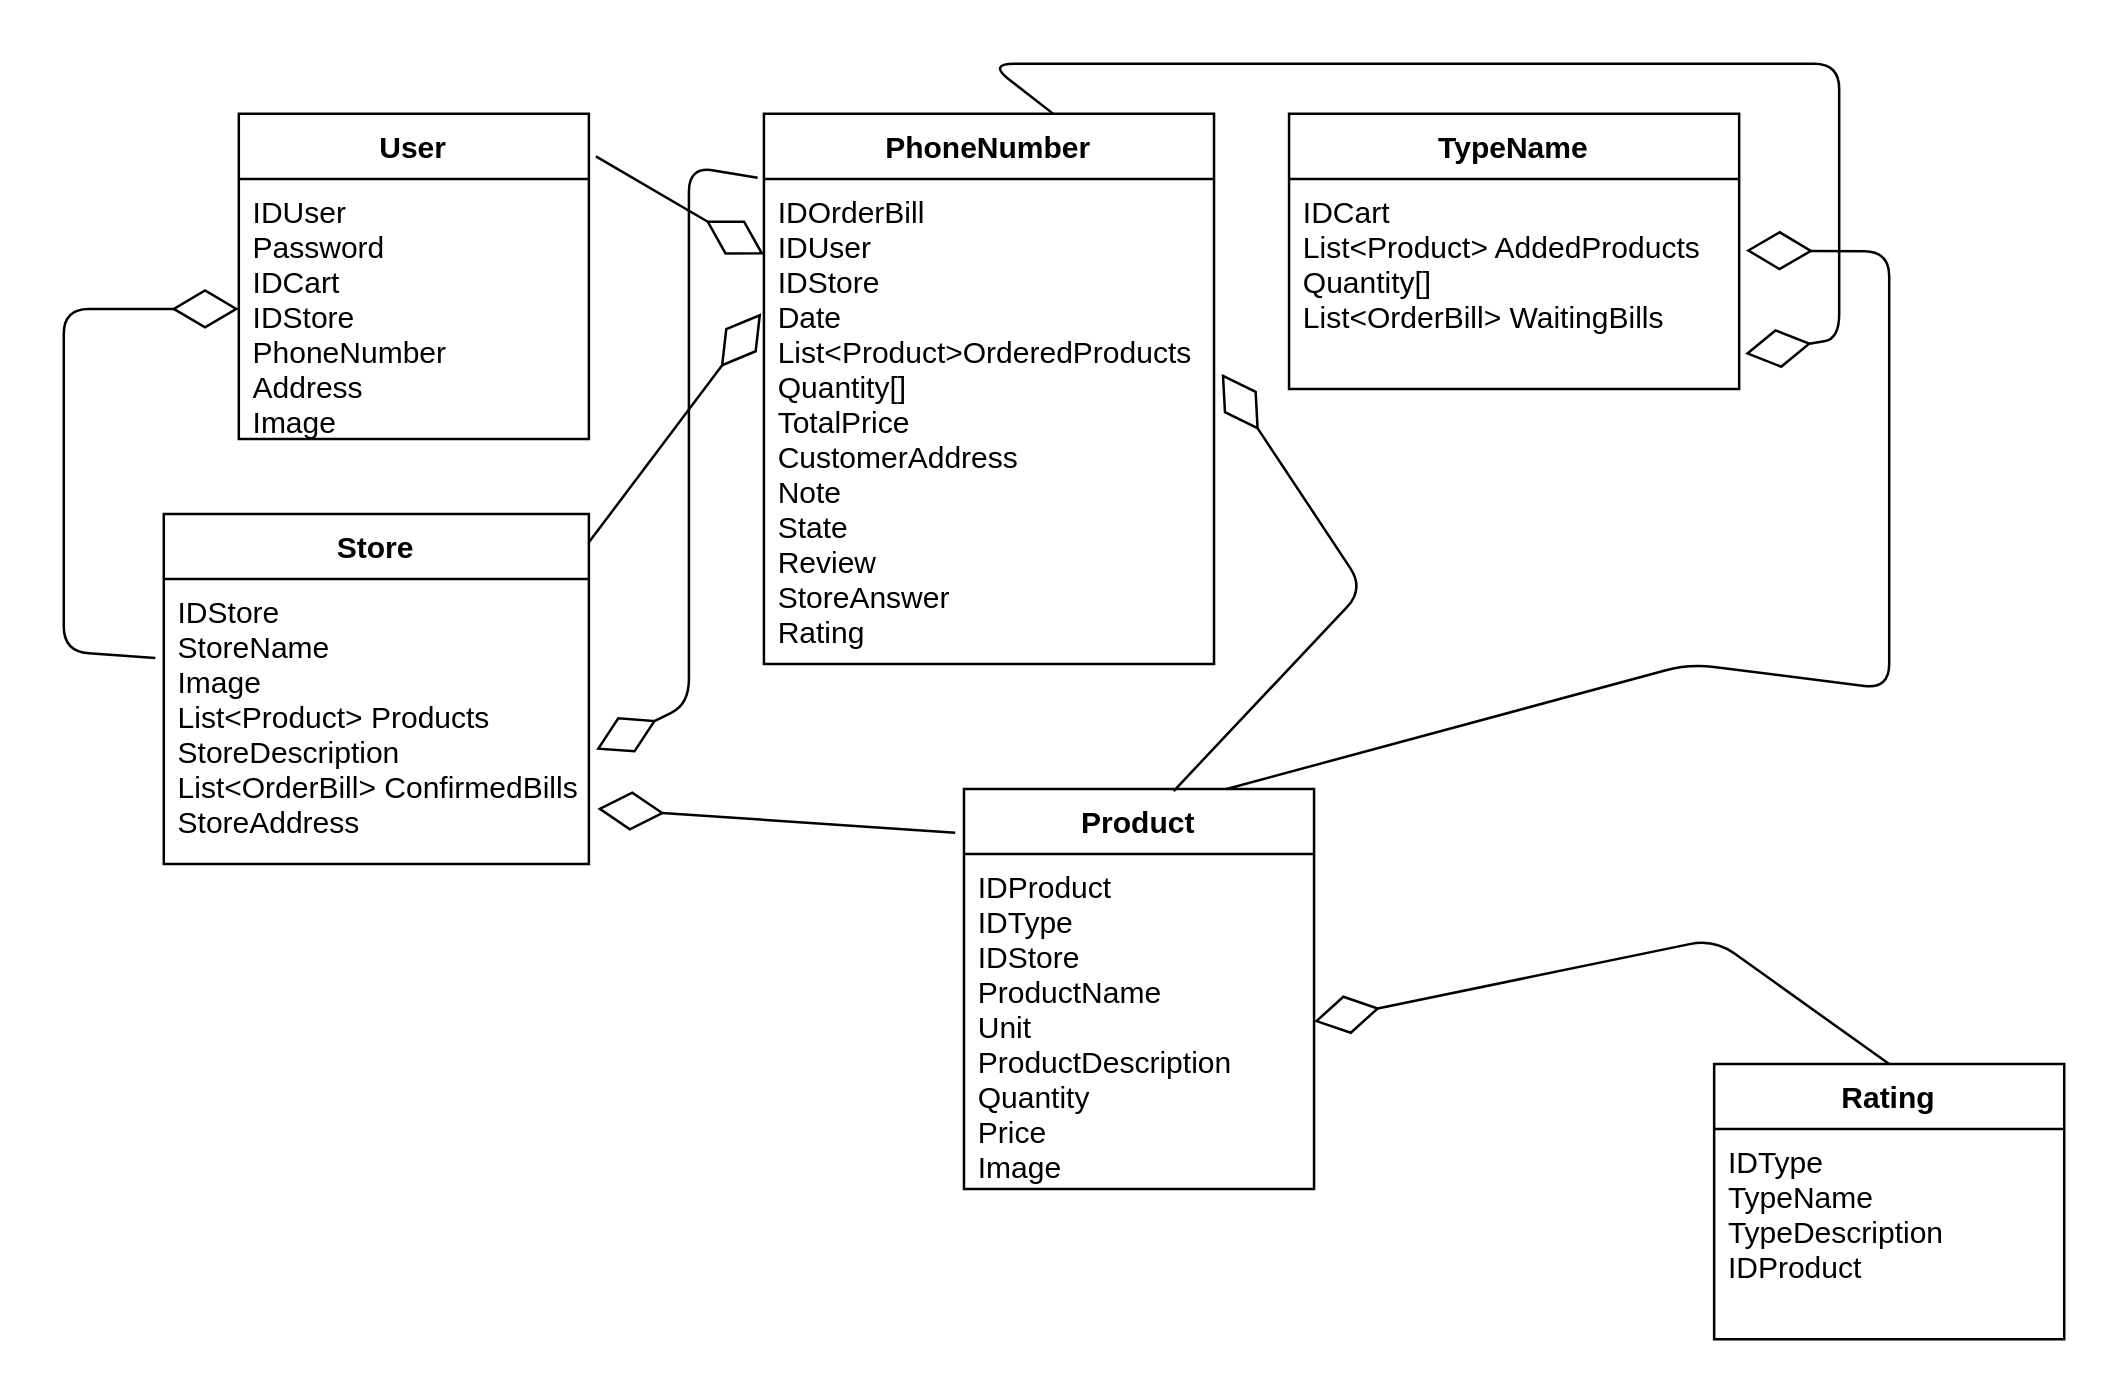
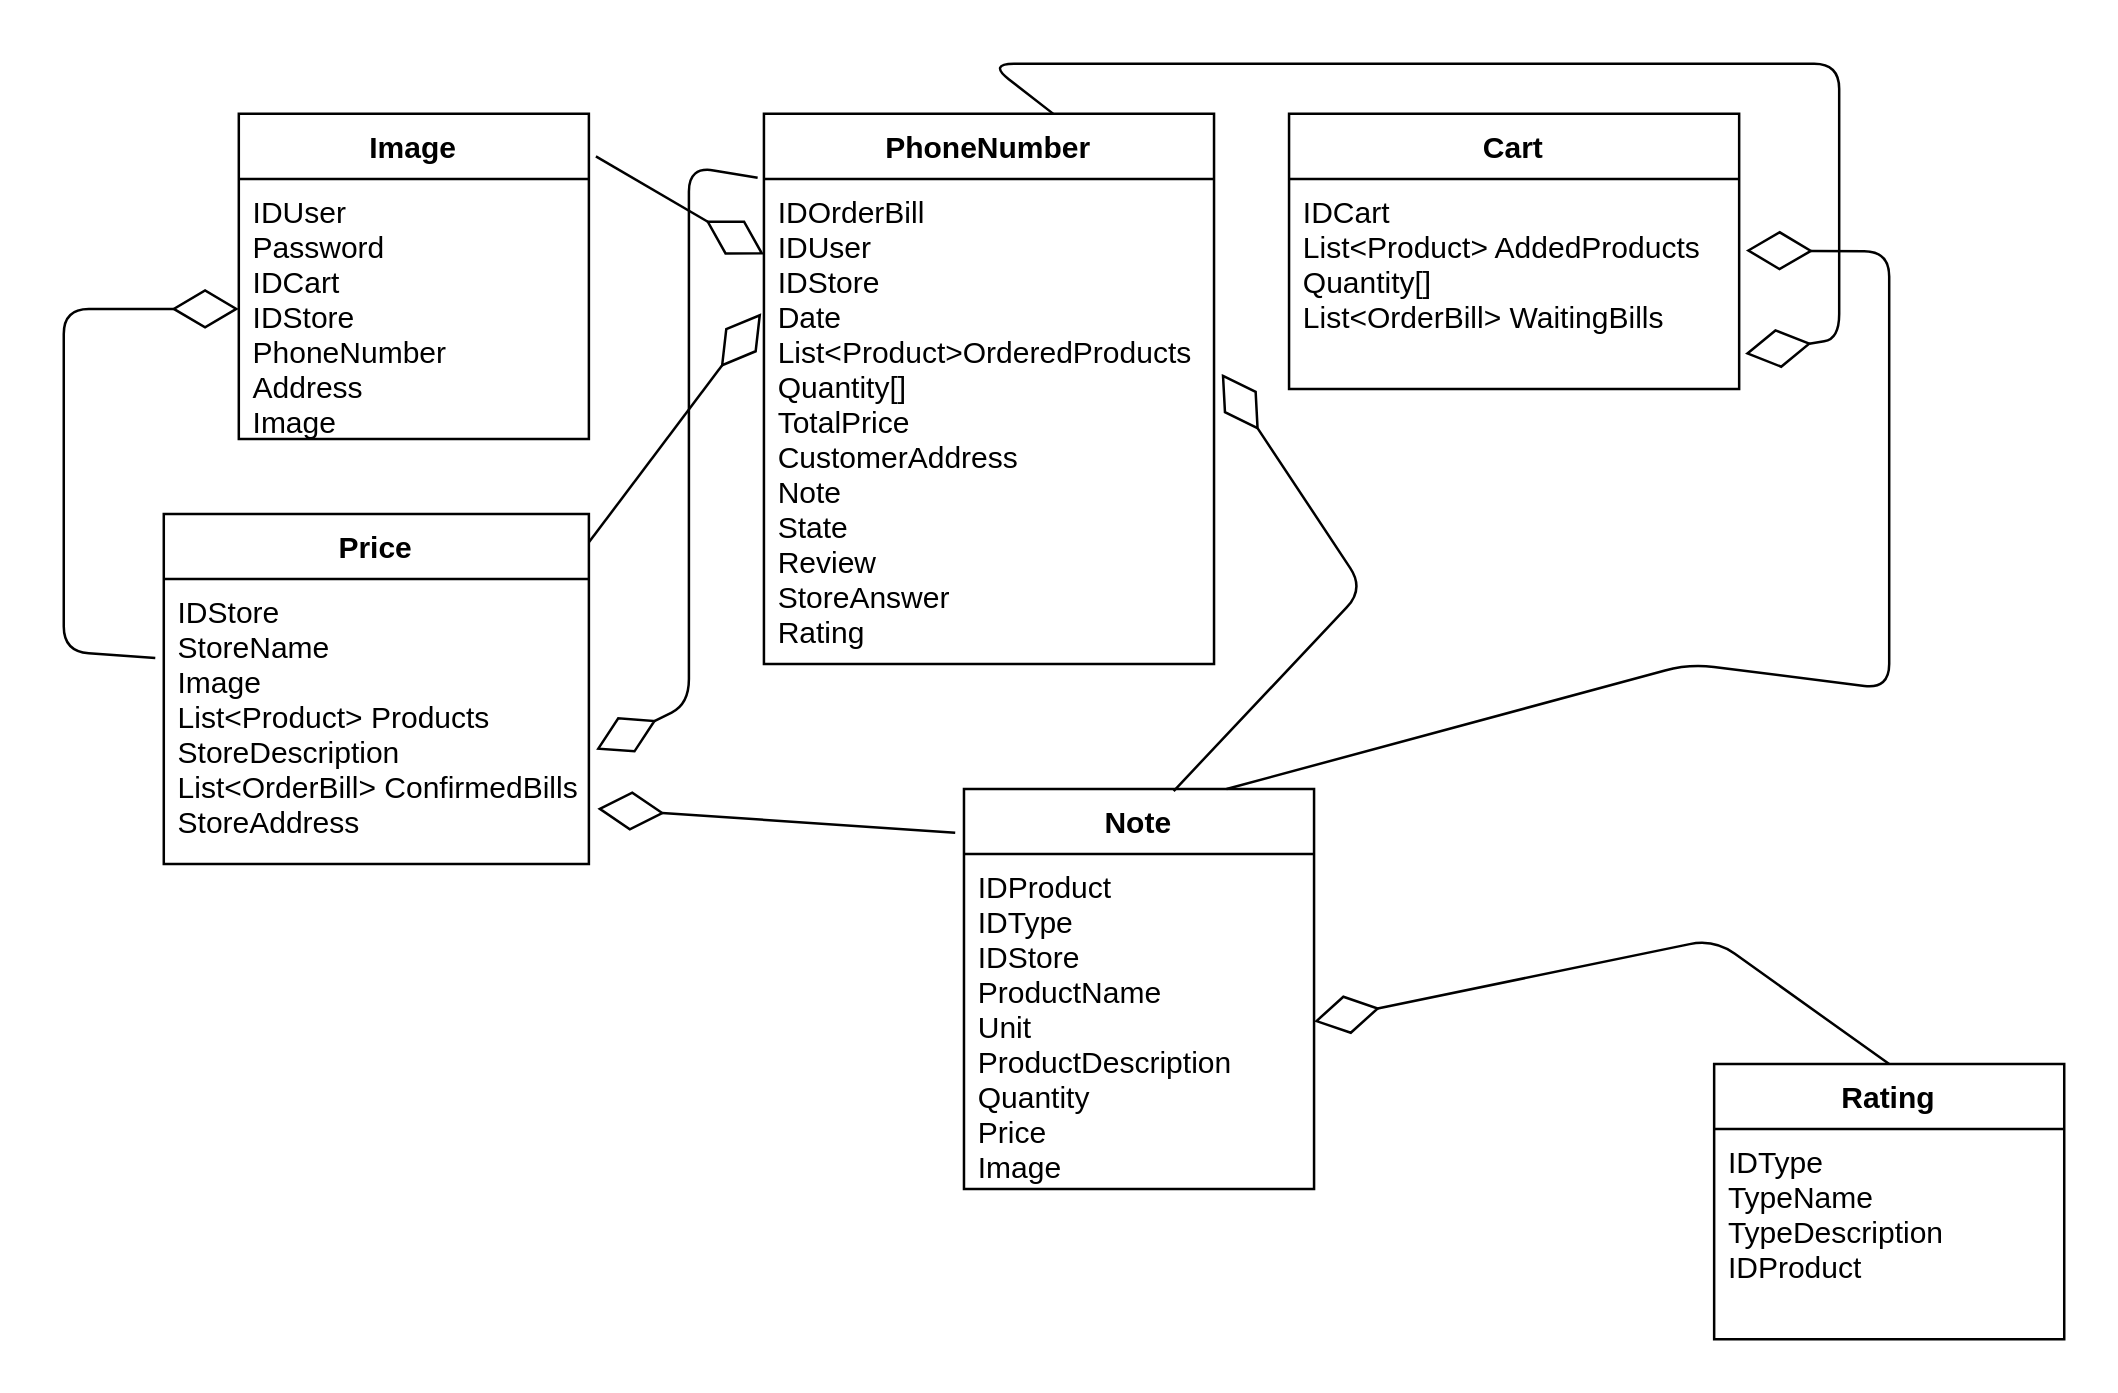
(413, 148) -> (413, 148)
(1513, 148) -> (1513, 148)
(375, 548) -> (375, 548)
(1138, 823) -> (1138, 823)
